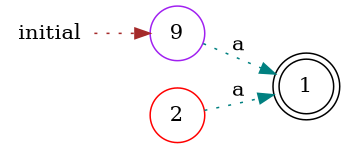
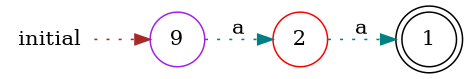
(232, 56) -> (231, 39)
